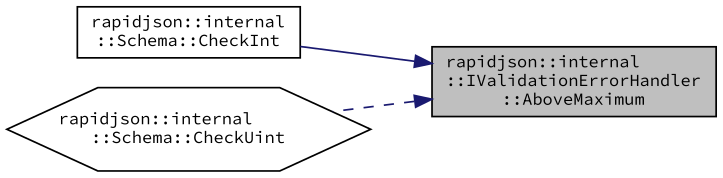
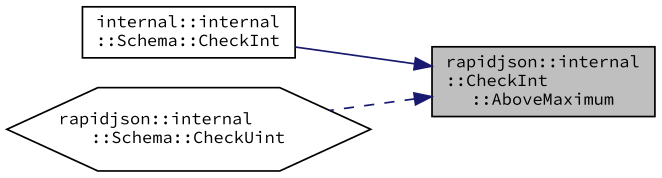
(189, 32) -> (189, 32)
(574, 82) -> (543, 82)
